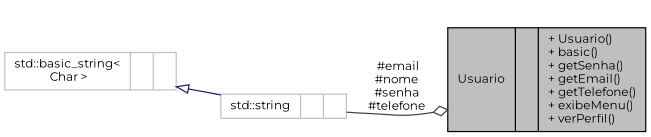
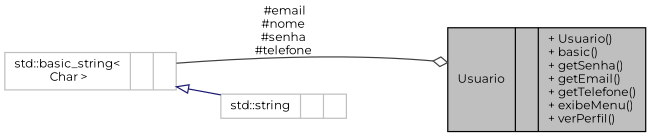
(390, 115) -> (305, 57)
